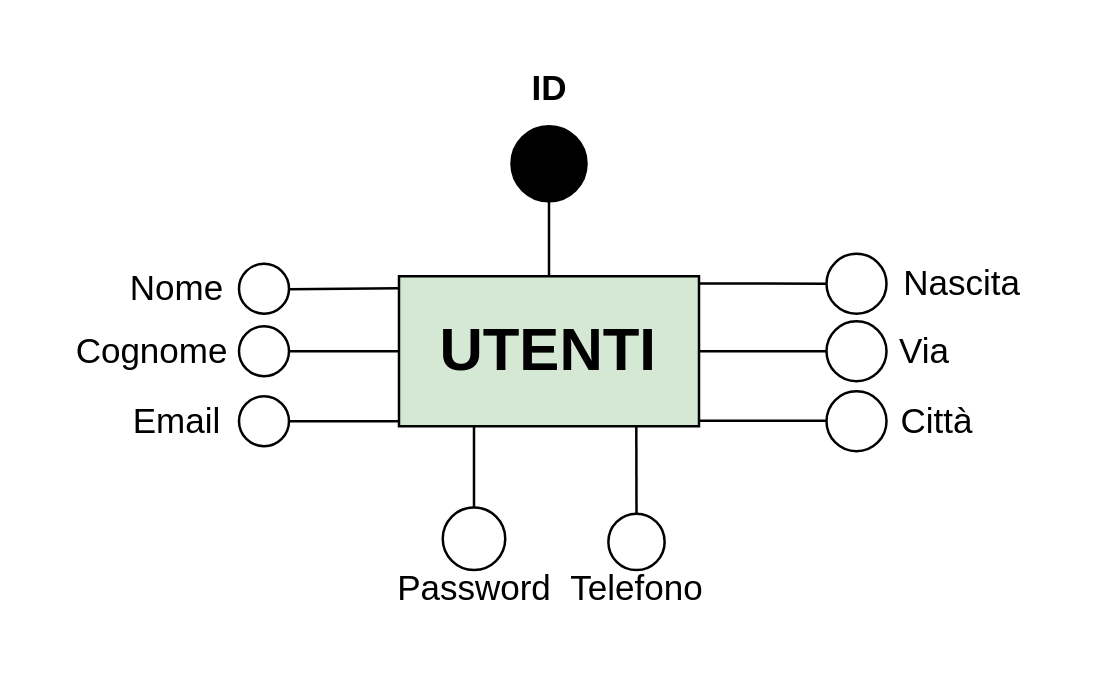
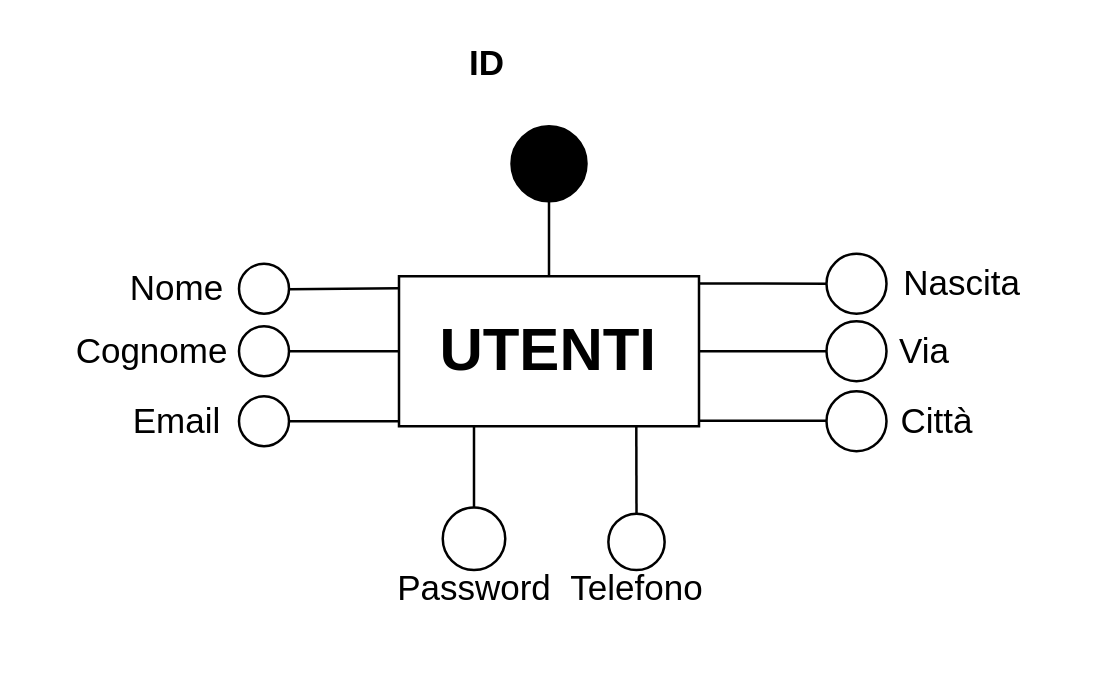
(549, 89) -> (486, 64)
(549, 351) -> (549, 351)
